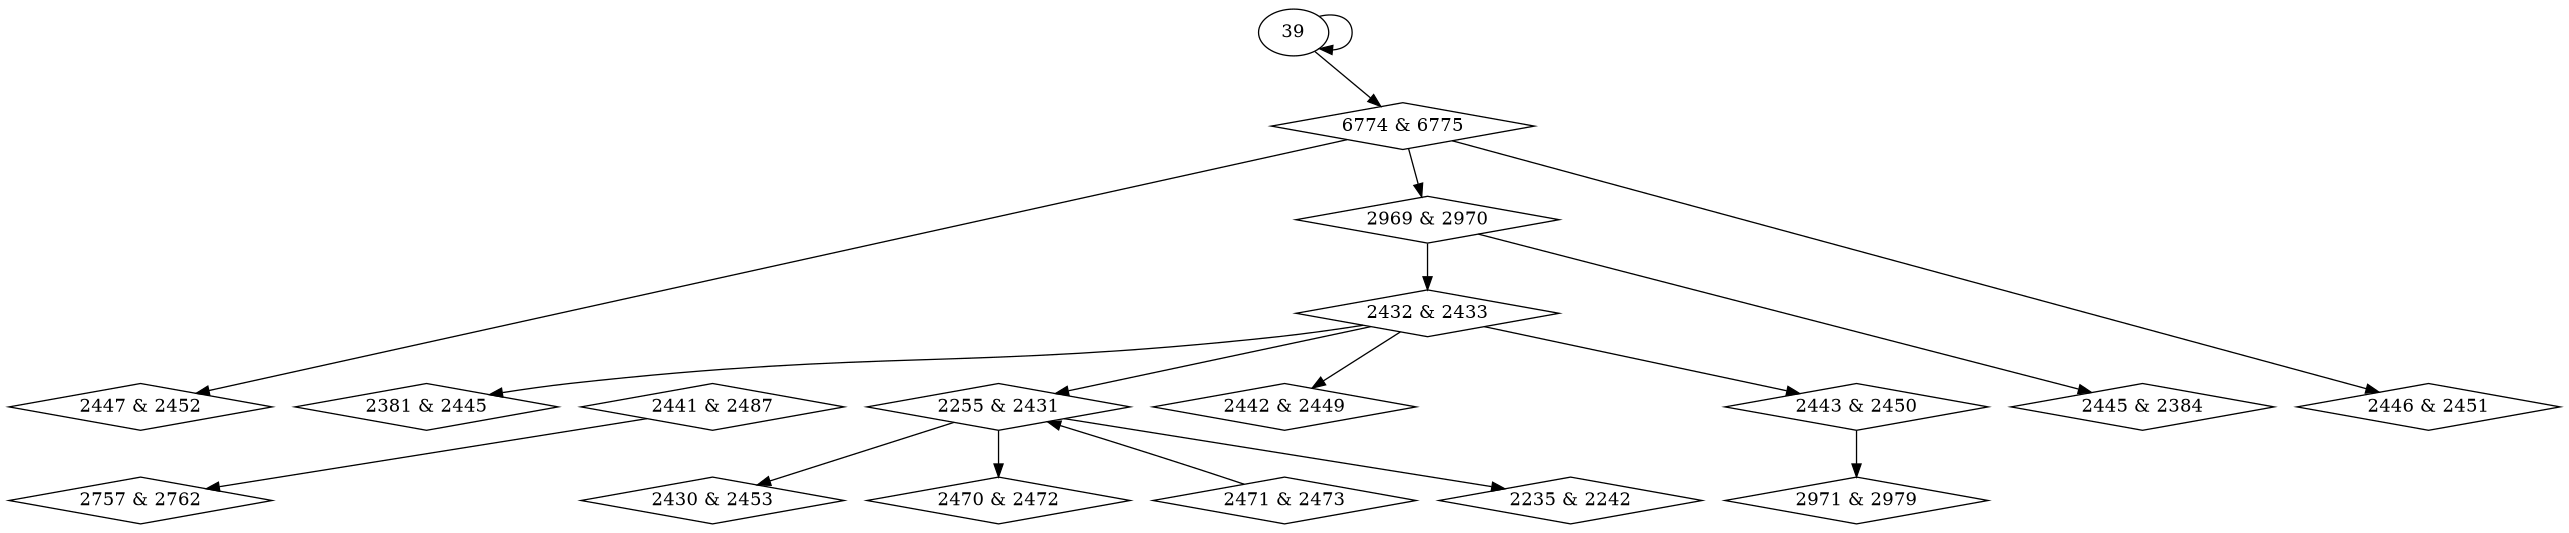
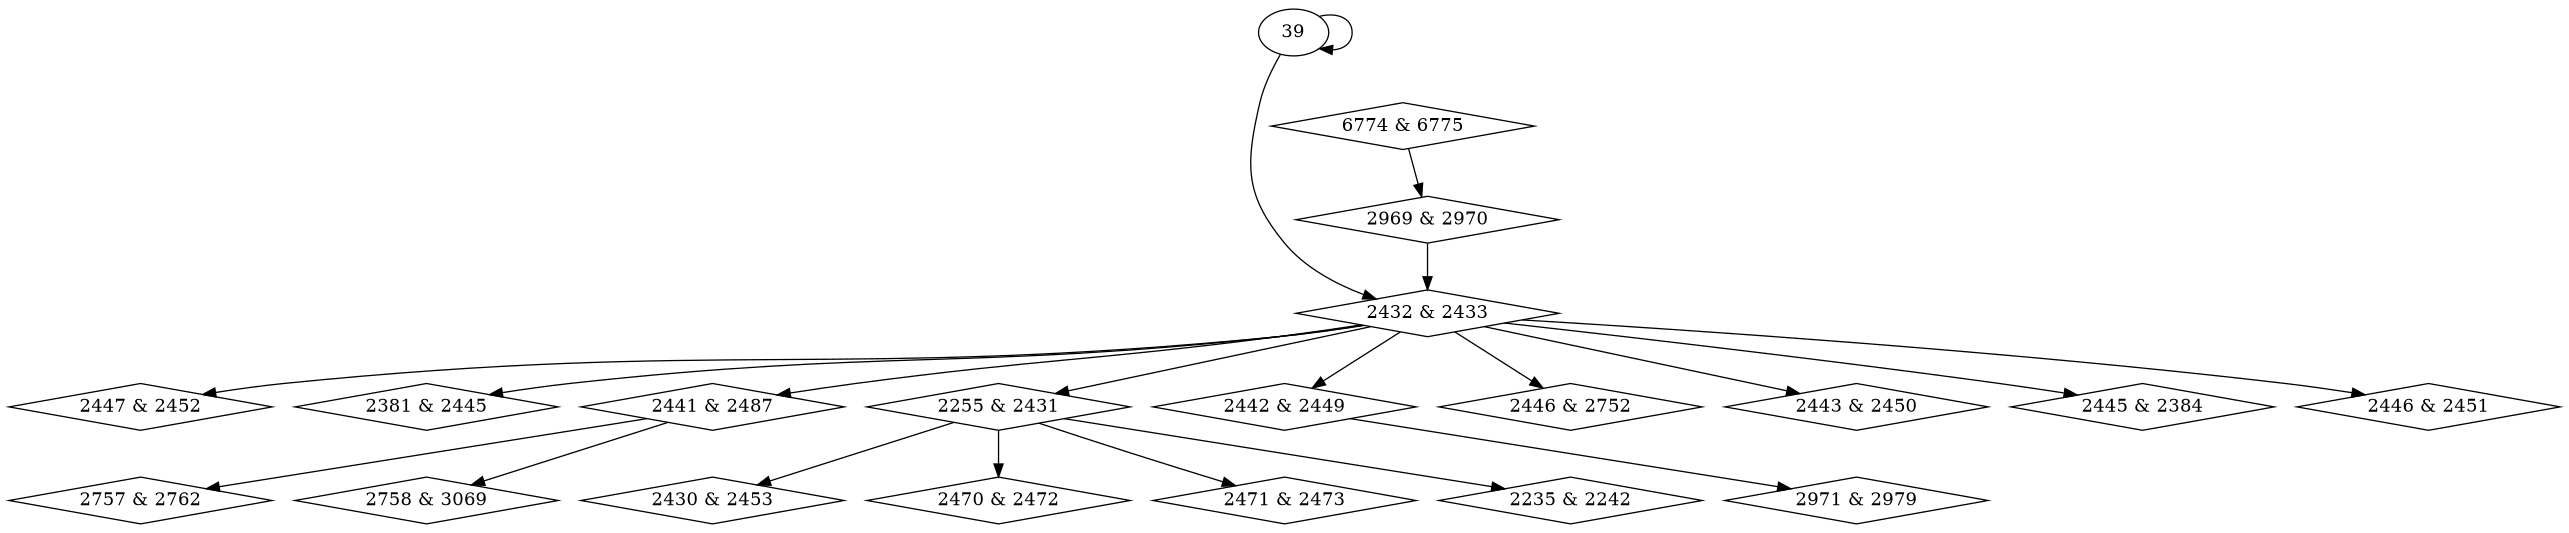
(1343, 75) -> (1257, 197)
(778, 265) -> (732, 360)
(1909, 265) -> (1938, 349)
(1778, 312) -> (1784, 356)
none -> (1018, 365)
none -> (1571, 407)
(1857, 447) -> (1564, 453)
(1152, 454) -> (1131, 453)
none -> (427, 500)
